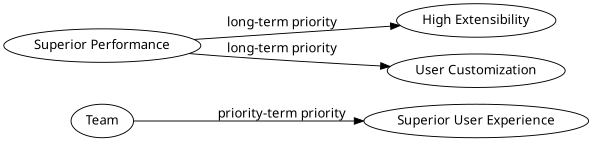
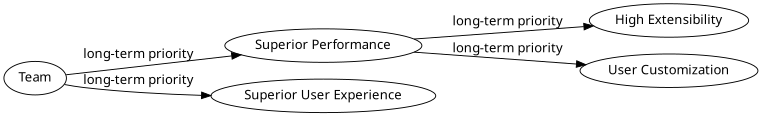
none -> (149, 65)
(282, 114) -> (139, 80)
